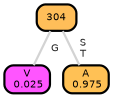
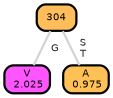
(27, 79) -> (27, 79)
